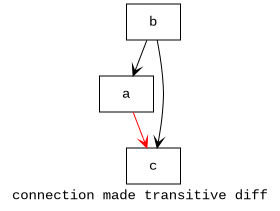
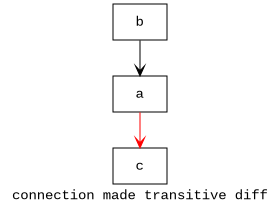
(163, 89) -> none
